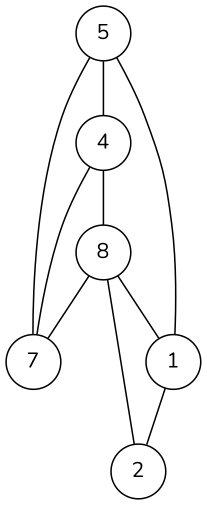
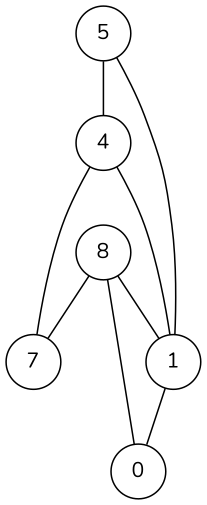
(44, 192) -> none
(103, 198) -> (152, 248)
(138, 471) -> (138, 471)
